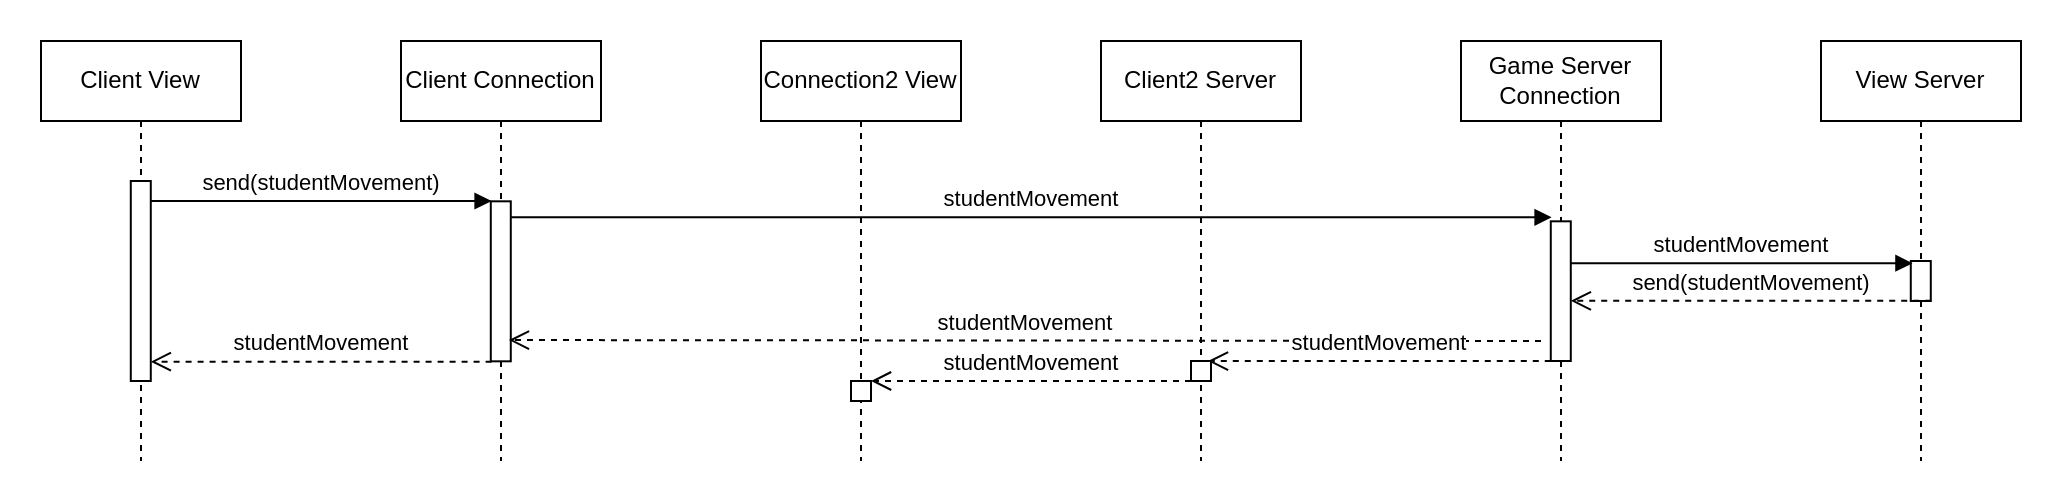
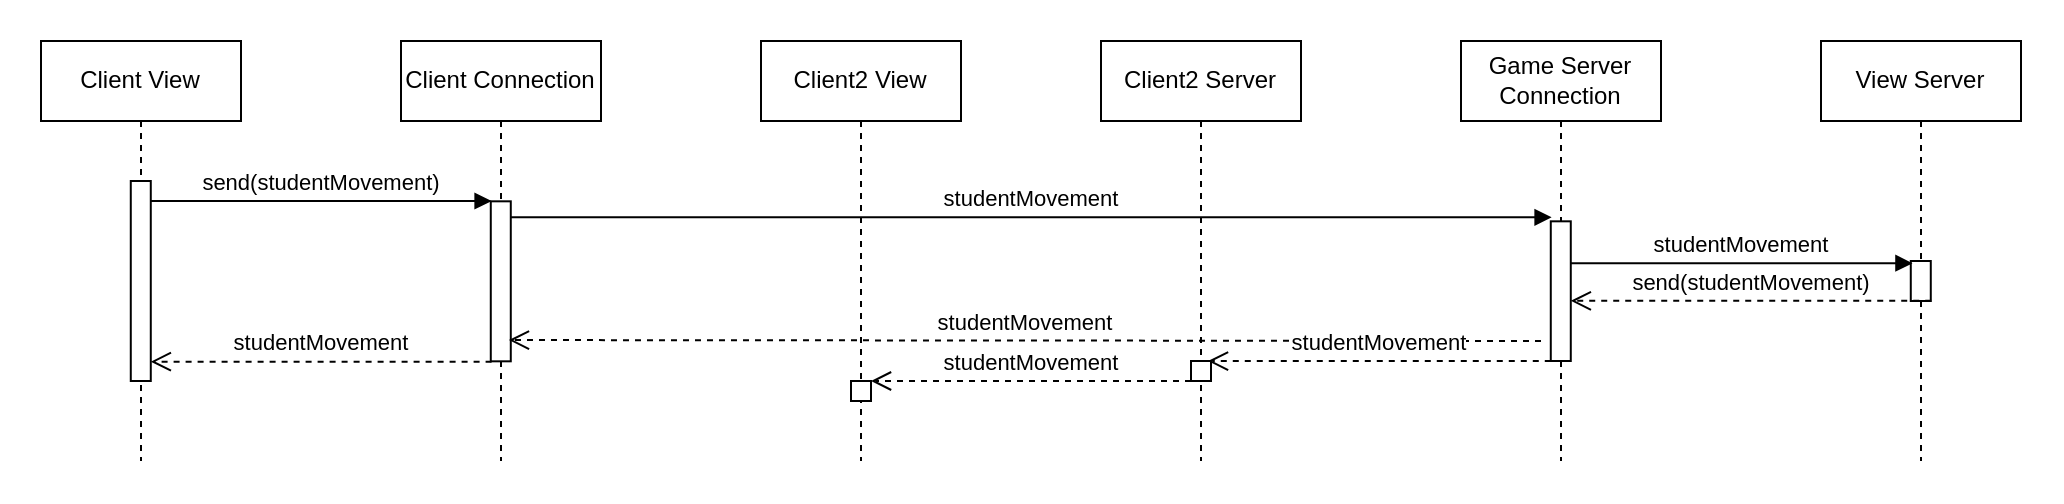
(861, 81) -> (861, 81)
